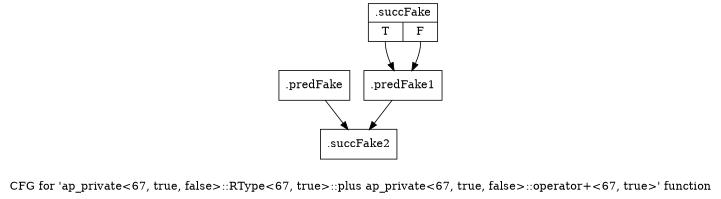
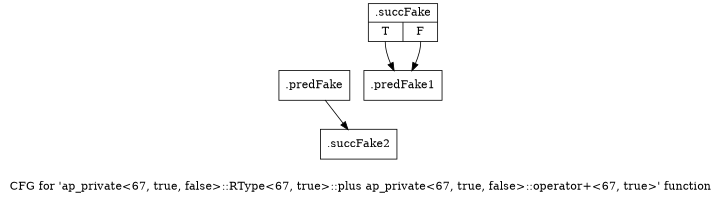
(383, 112) -> none
